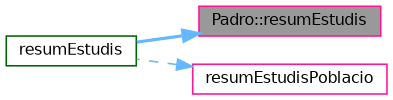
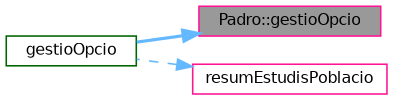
(290, 21) -> (290, 21)
(71, 51) -> (71, 51)
